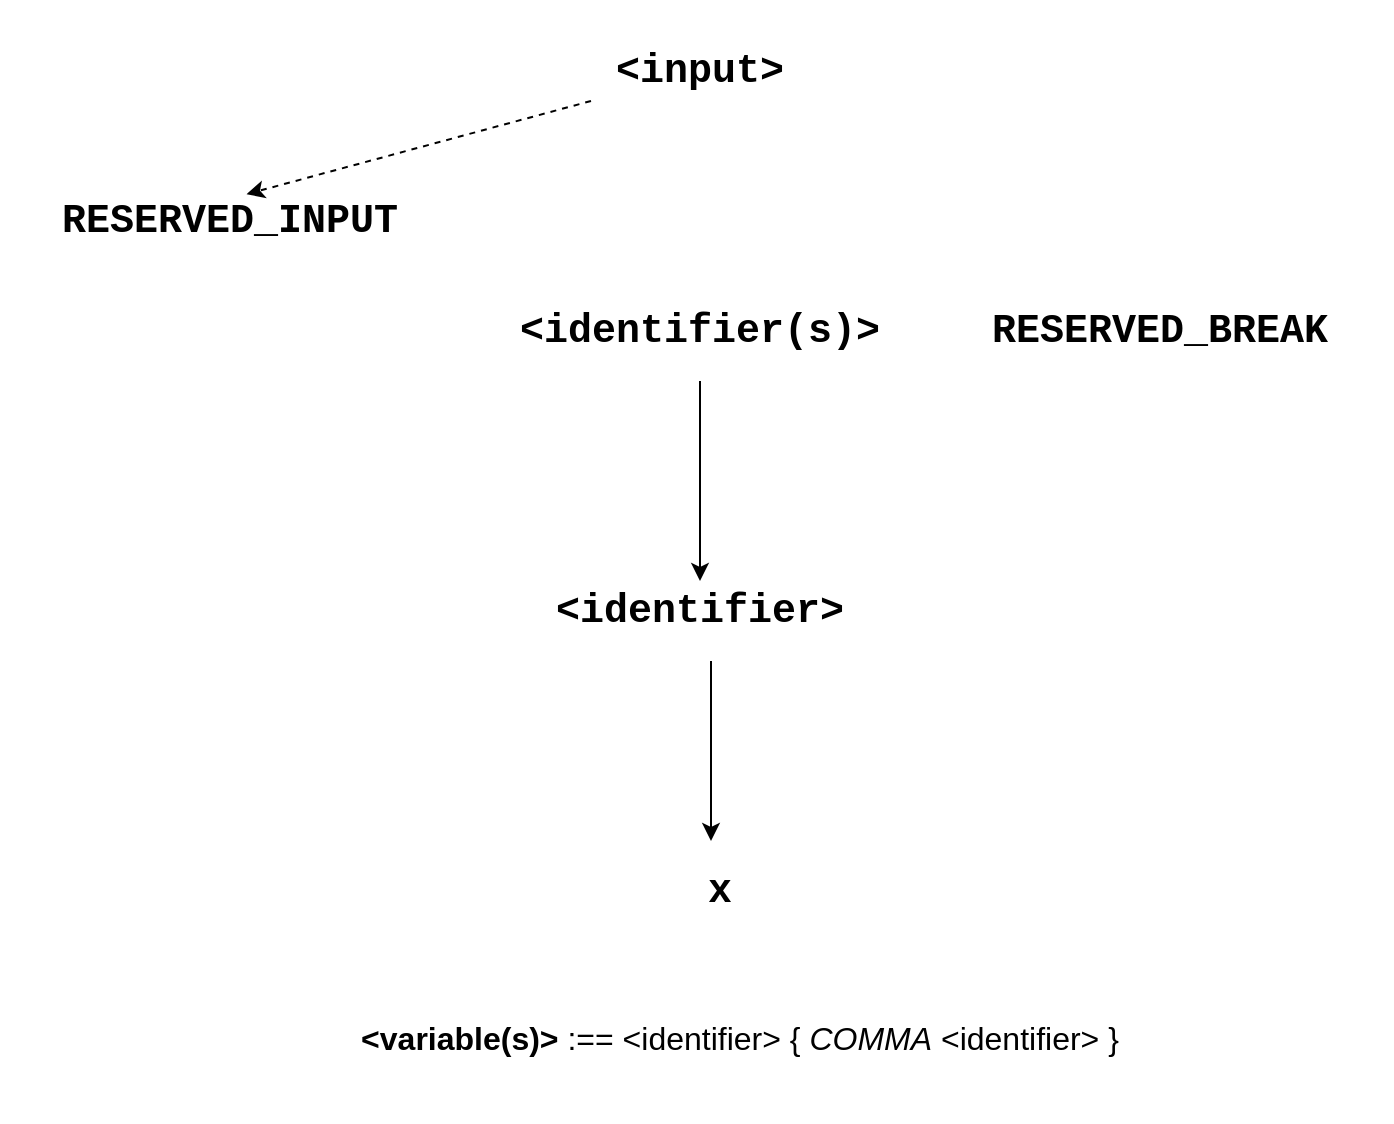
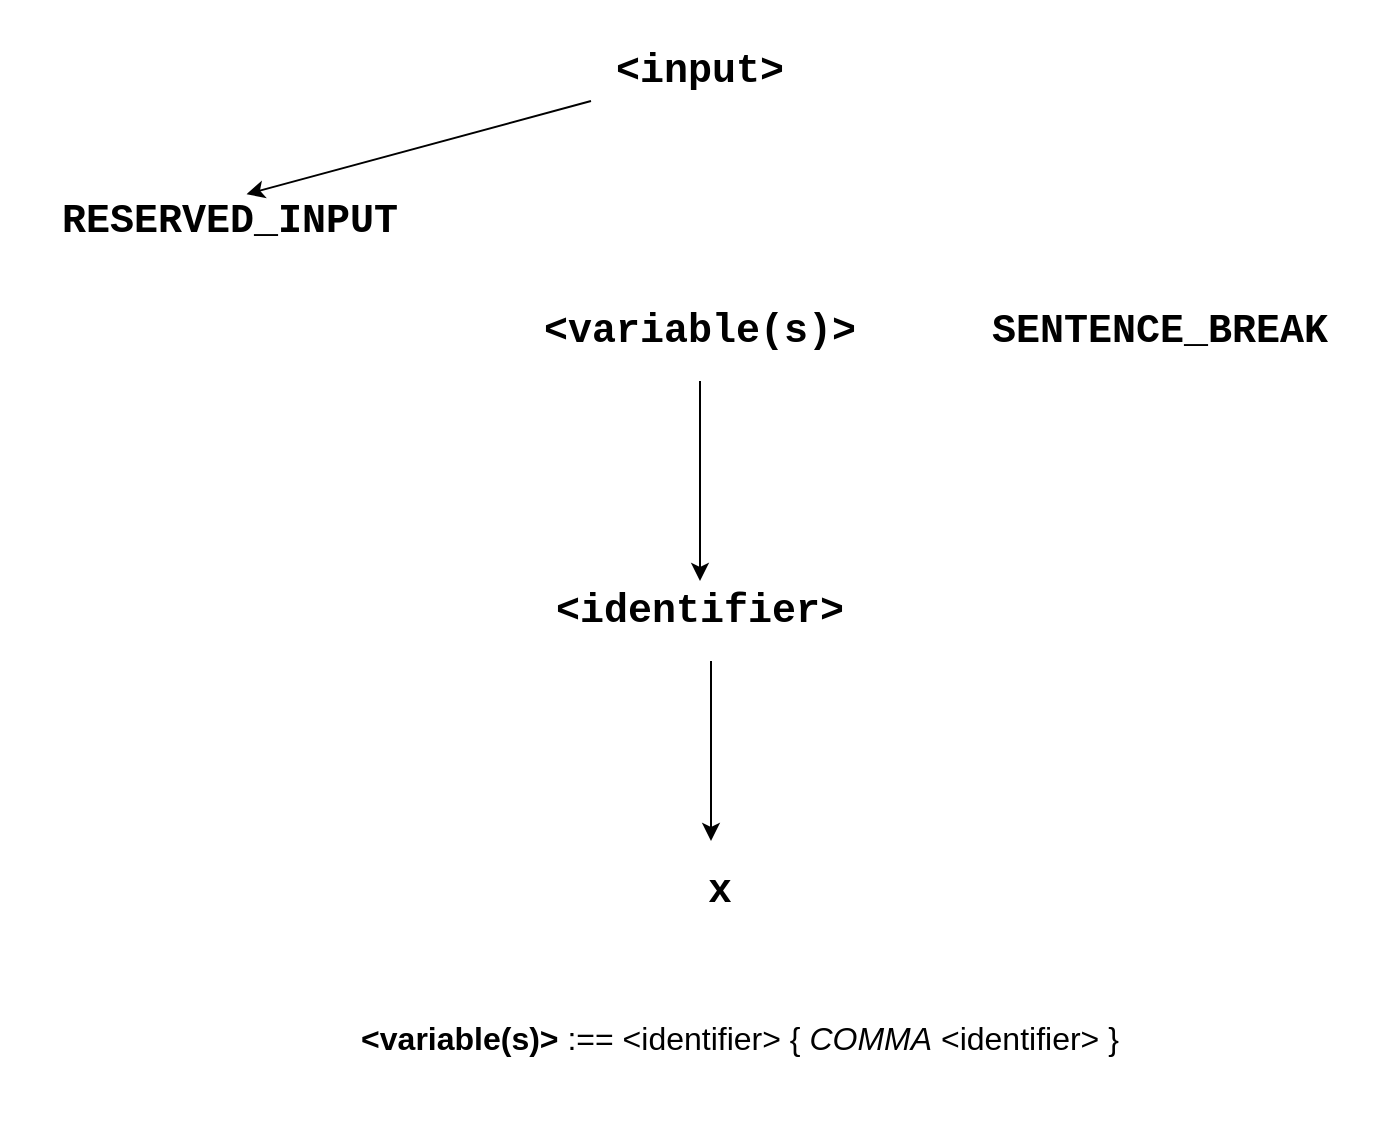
(423, 146) -> (423, 146)
(701, 331) -> (701, 331)
(1161, 331) -> (1161, 331)
